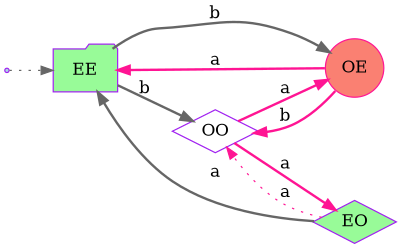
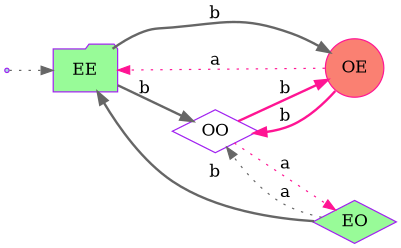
(227, 69) -> (227, 69)
(285, 89) -> (285, 89)
(215, 172) -> (215, 172)
(280, 173) -> (280, 173)
(272, 196) -> (272, 196)
